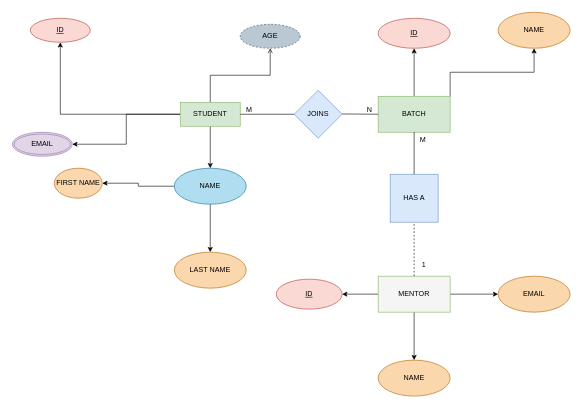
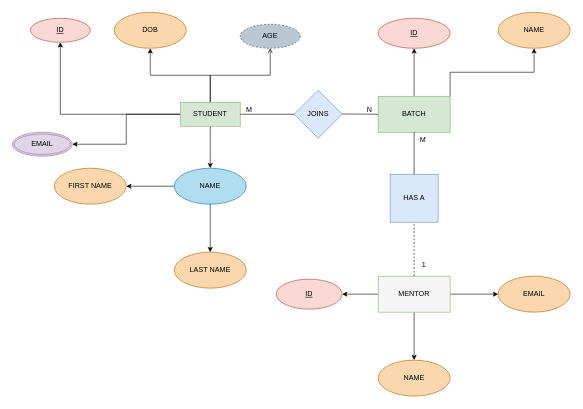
none -> (150, 30)
none -> (150, 75)
(78, 183) -> (90, 186)
